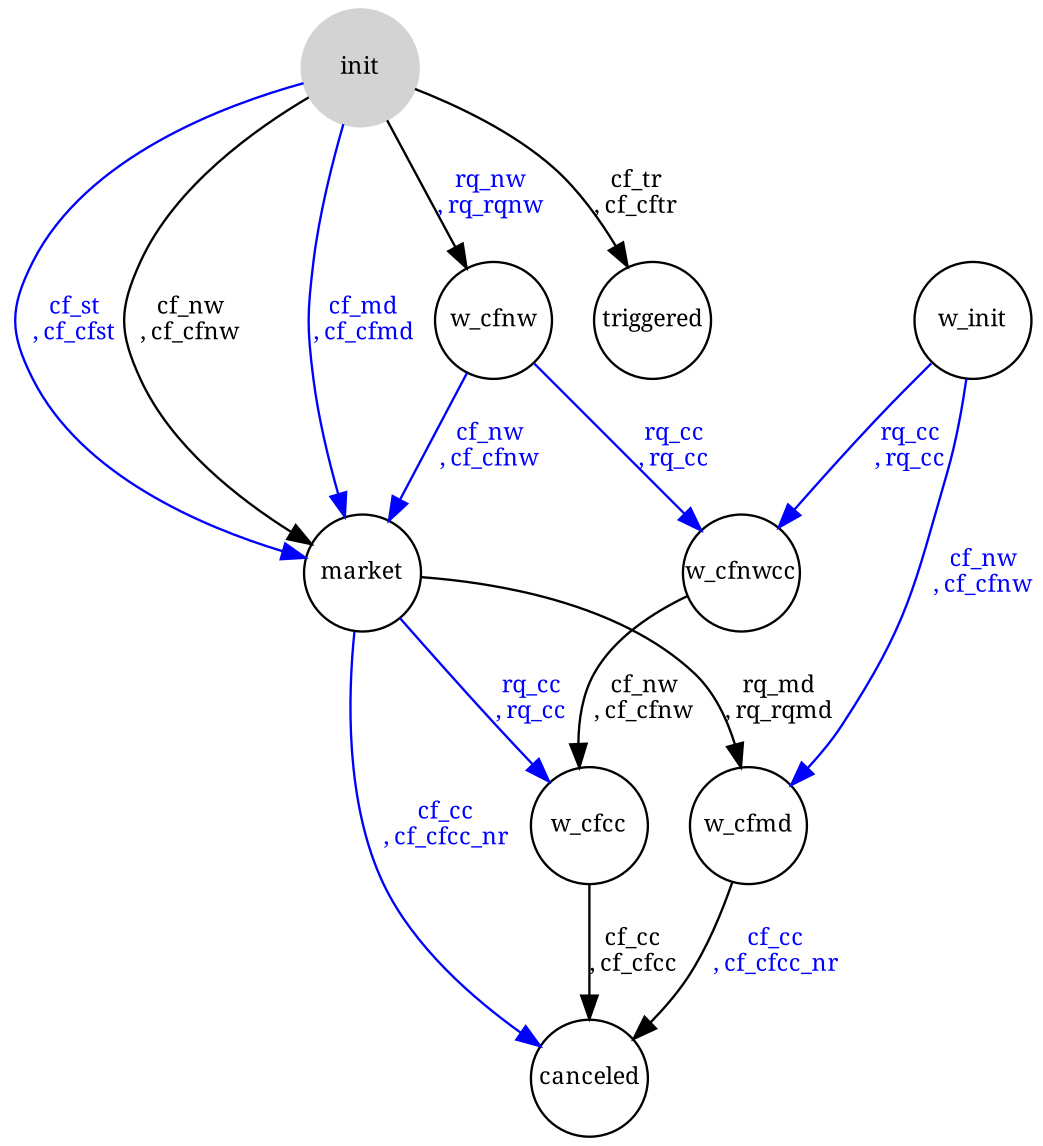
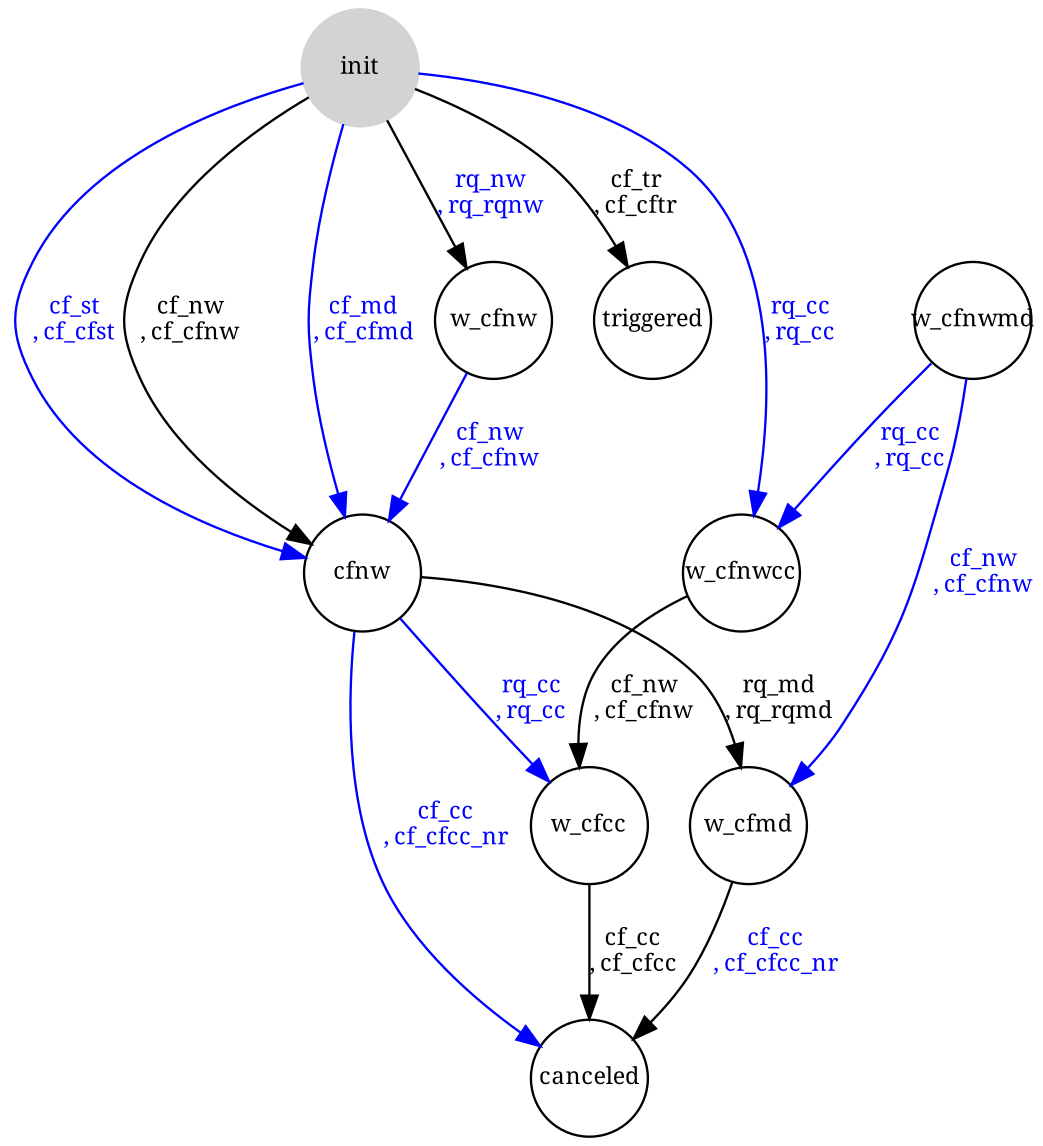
(973, 320) -> (973, 320)
(610, 439) -> (706, 189)
(363, 573) -> (363, 573)
